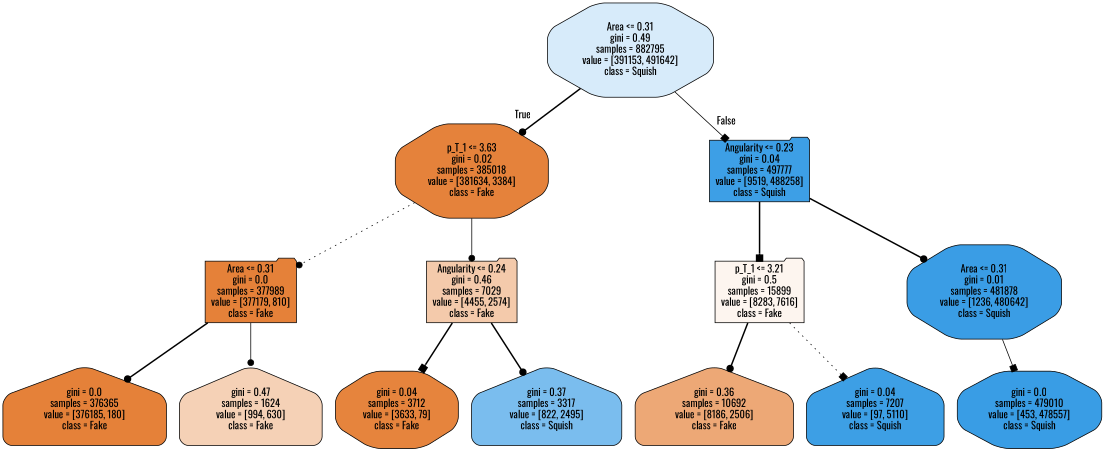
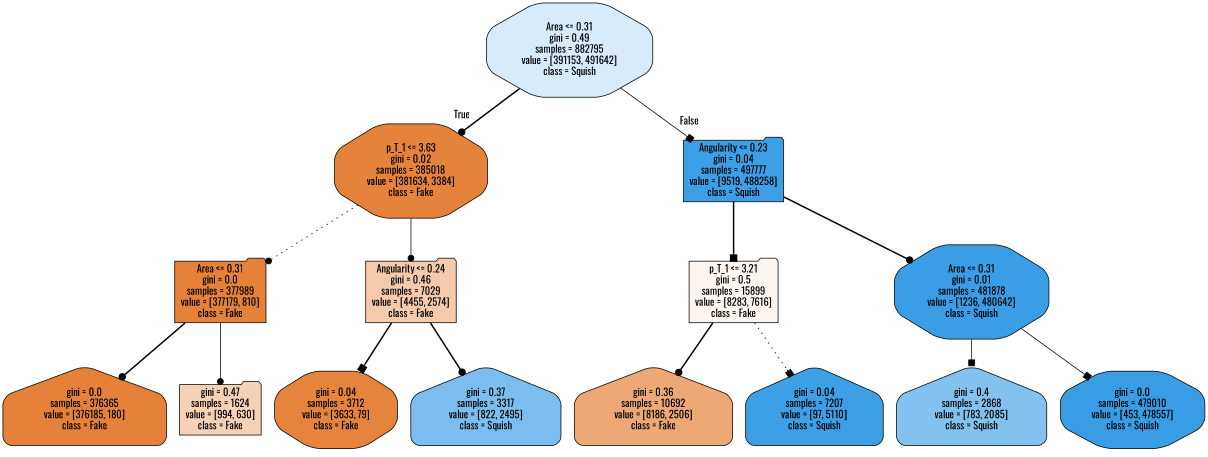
(251, 410) -> (220, 410)
none -> (972, 410)
